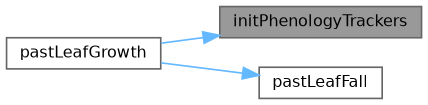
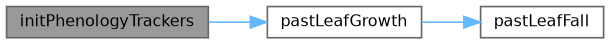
(182, 40) -> (229, 22)
